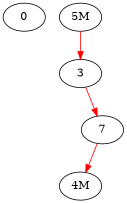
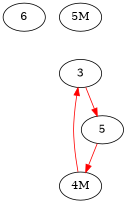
(24, 17) -> (24, 17)
(81, 42) -> (74, 134)
(102, 130) -> (102, 130)
